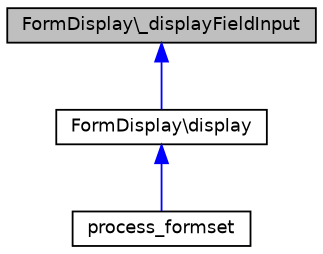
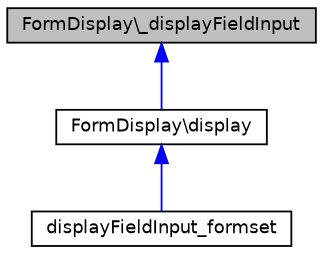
(162, 229) -> (162, 229)
